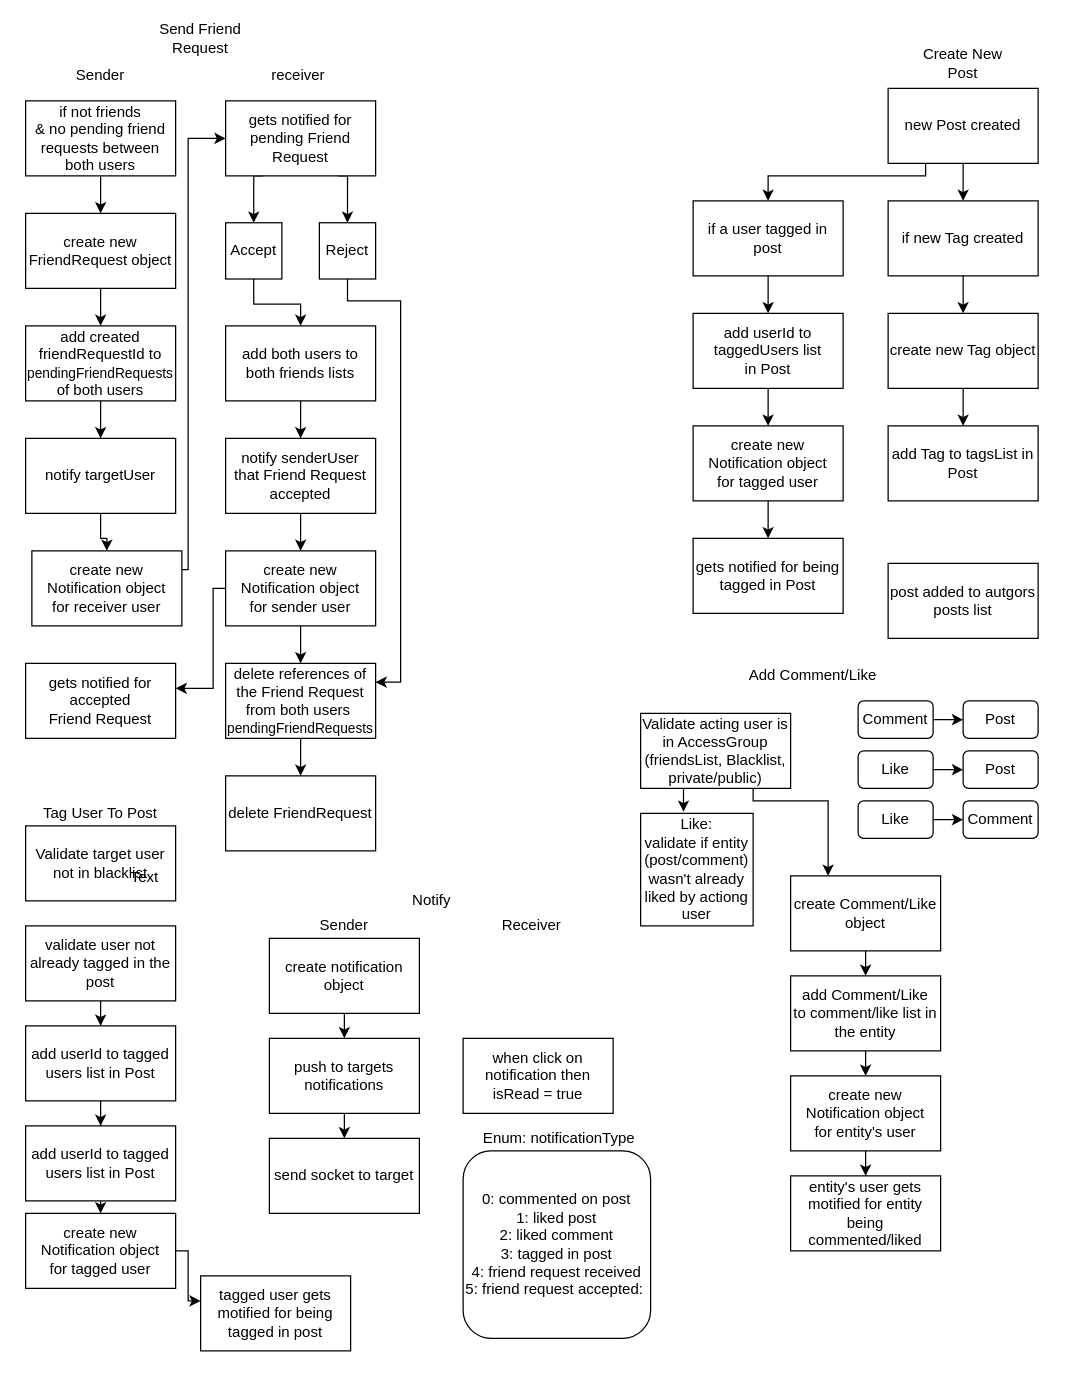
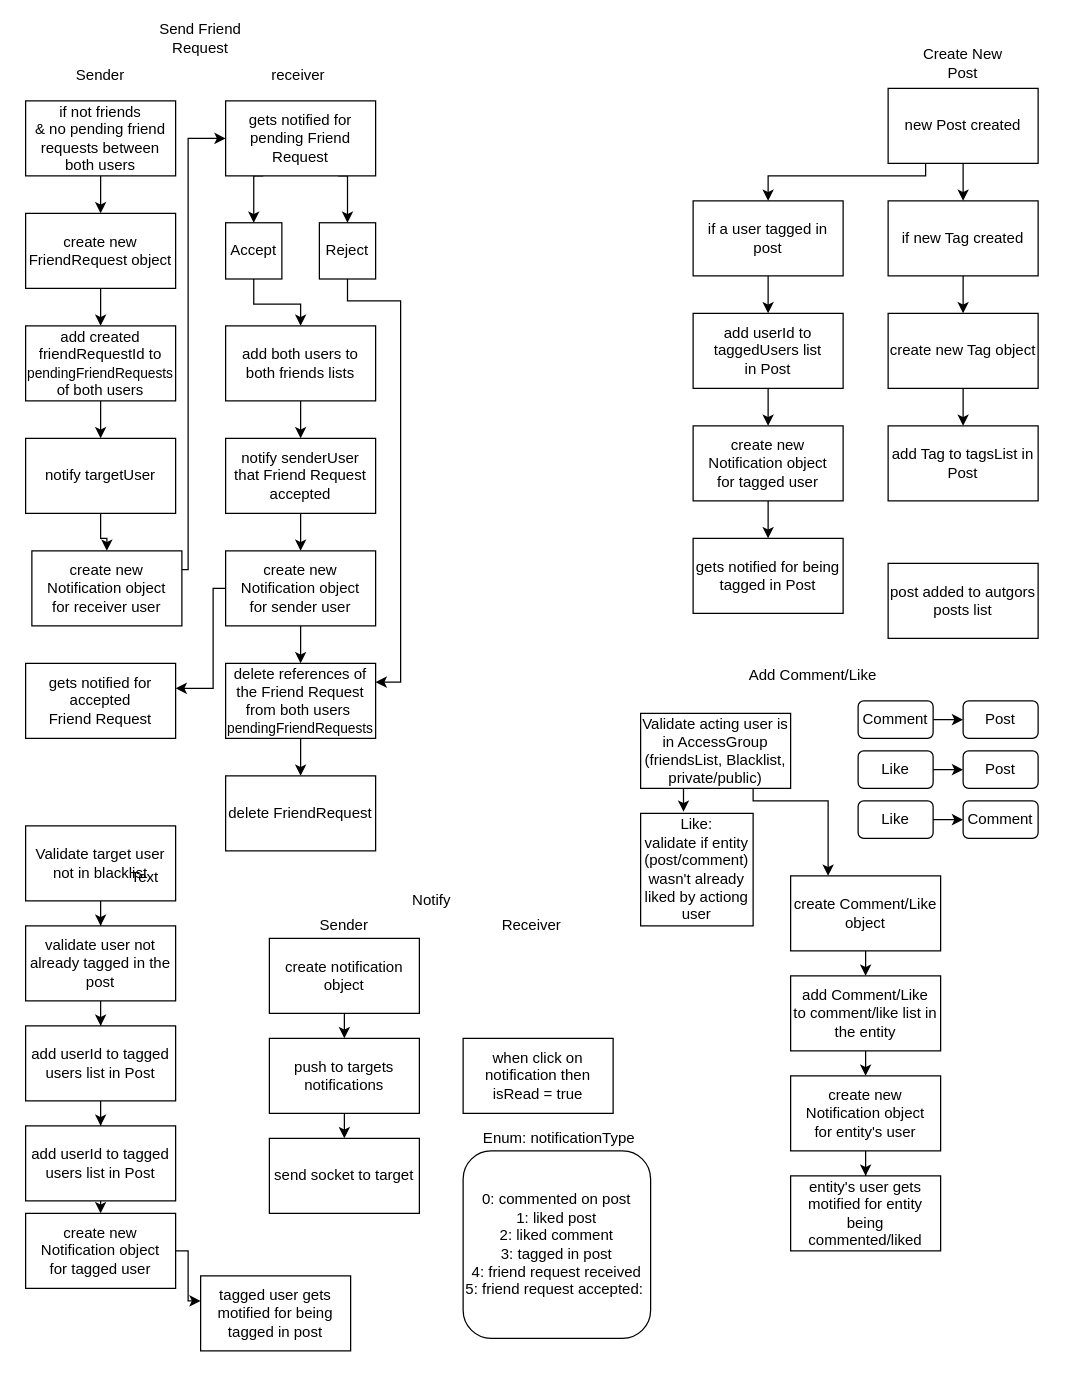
(101, 813) -> none
none -> (101, 918)
